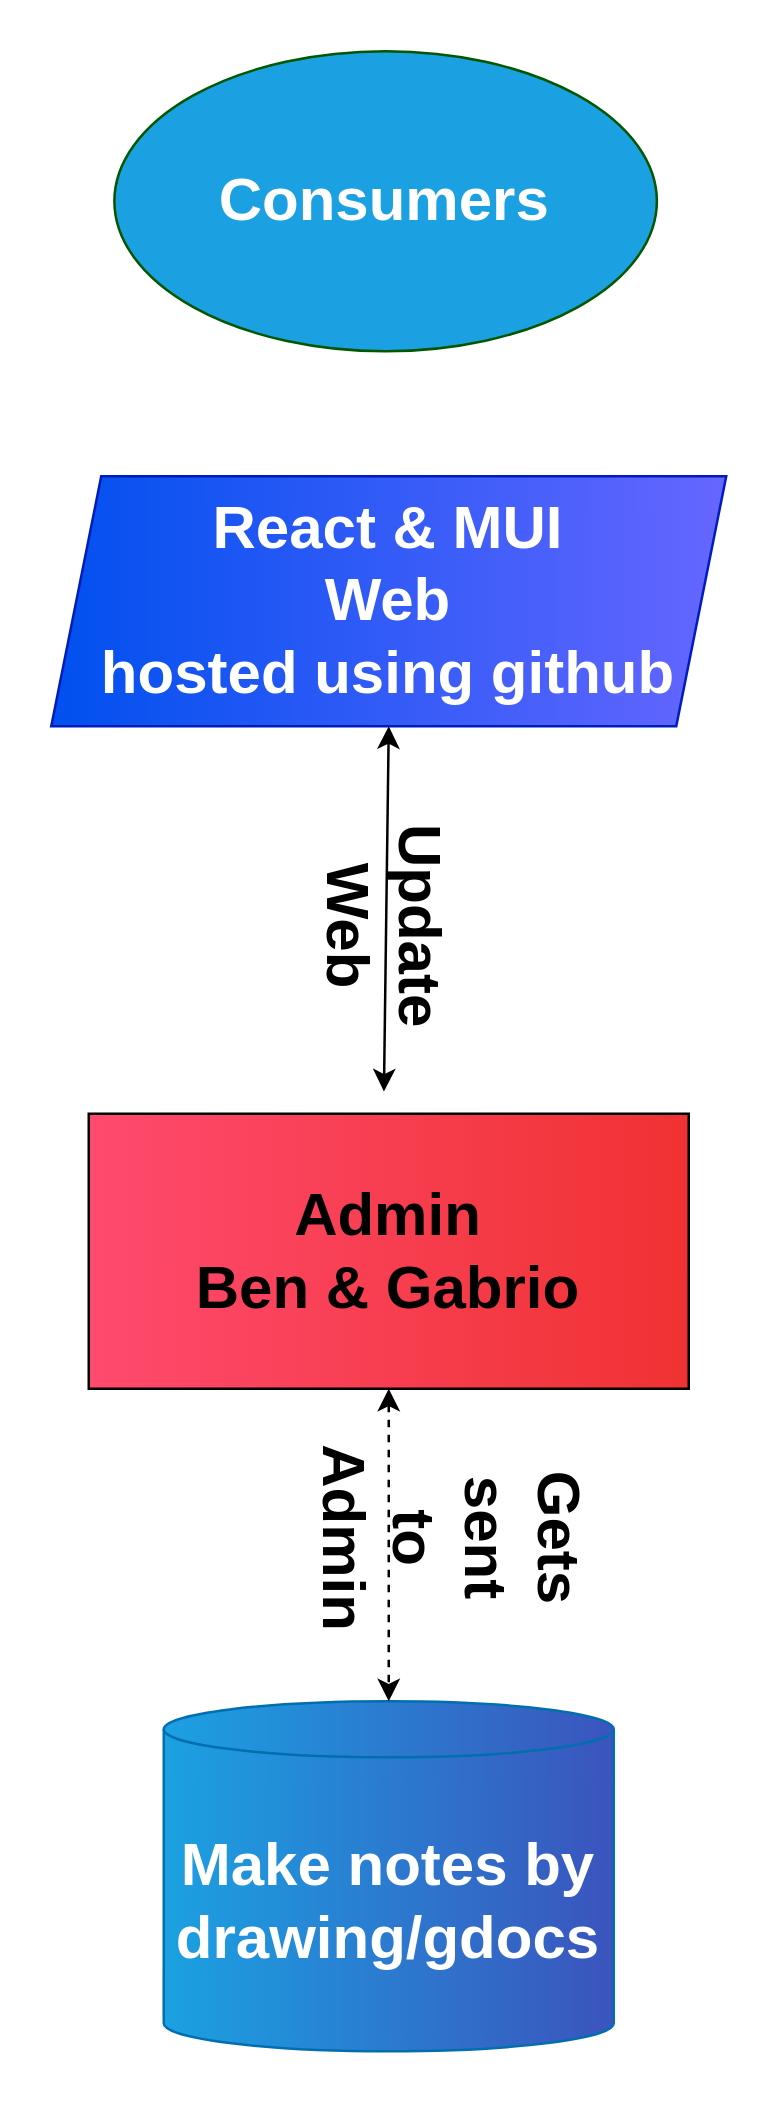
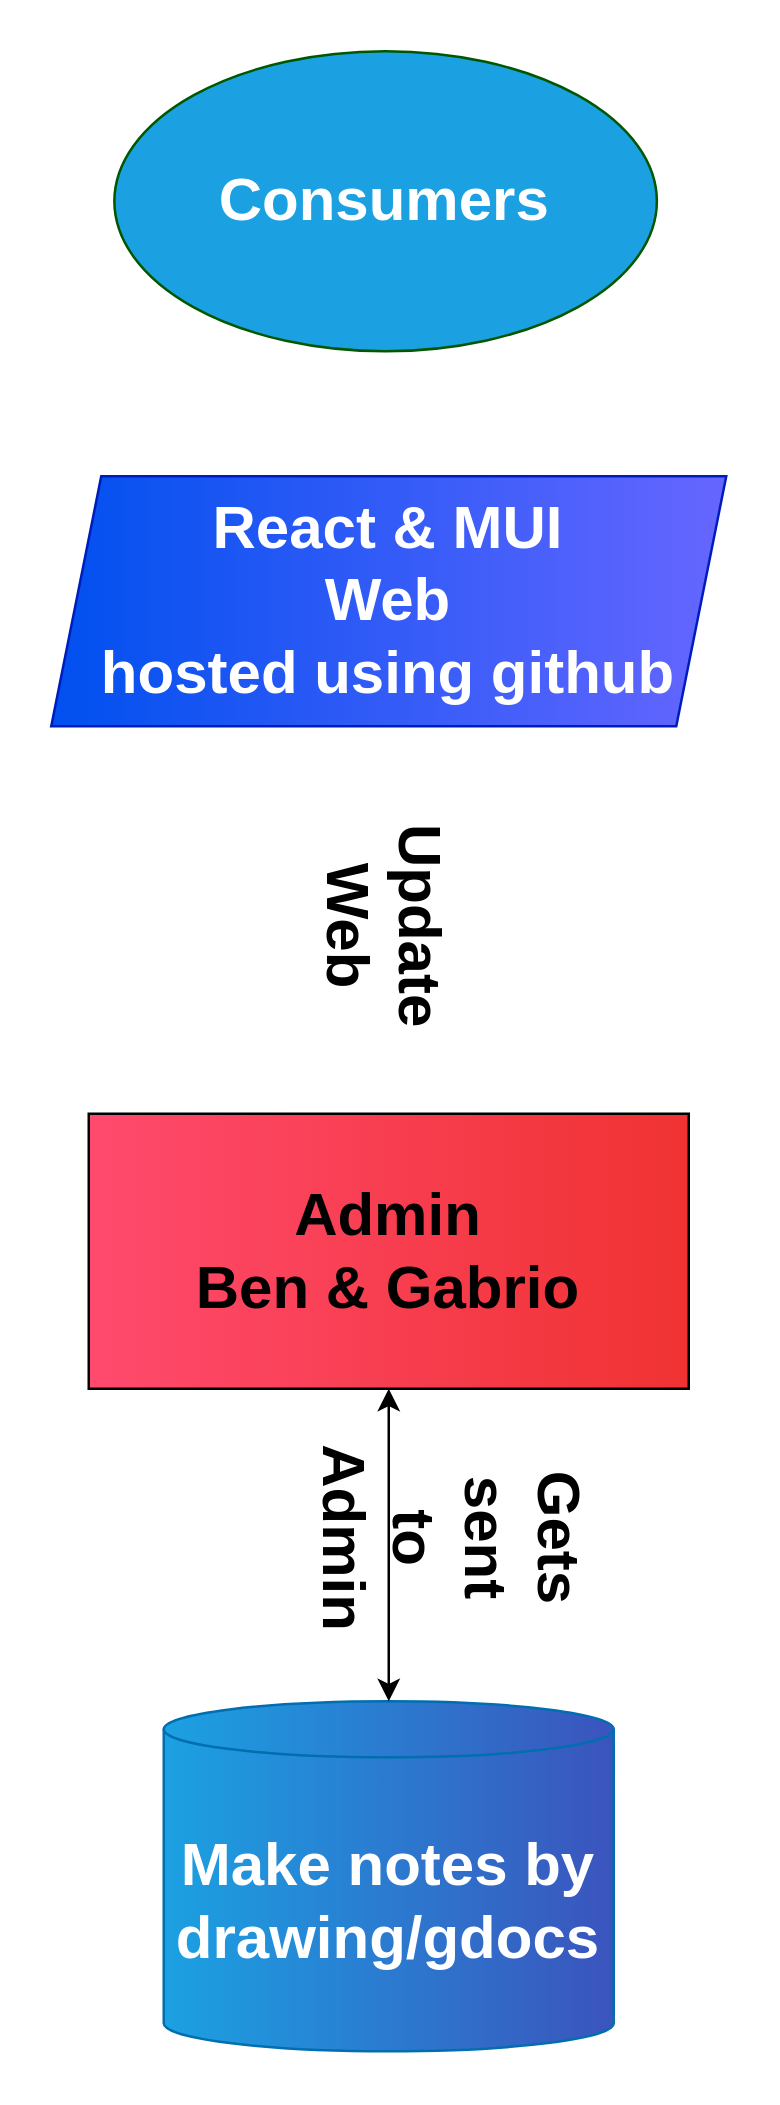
(386, 909) -> none
(389, 1547) -> (389, 1547)
